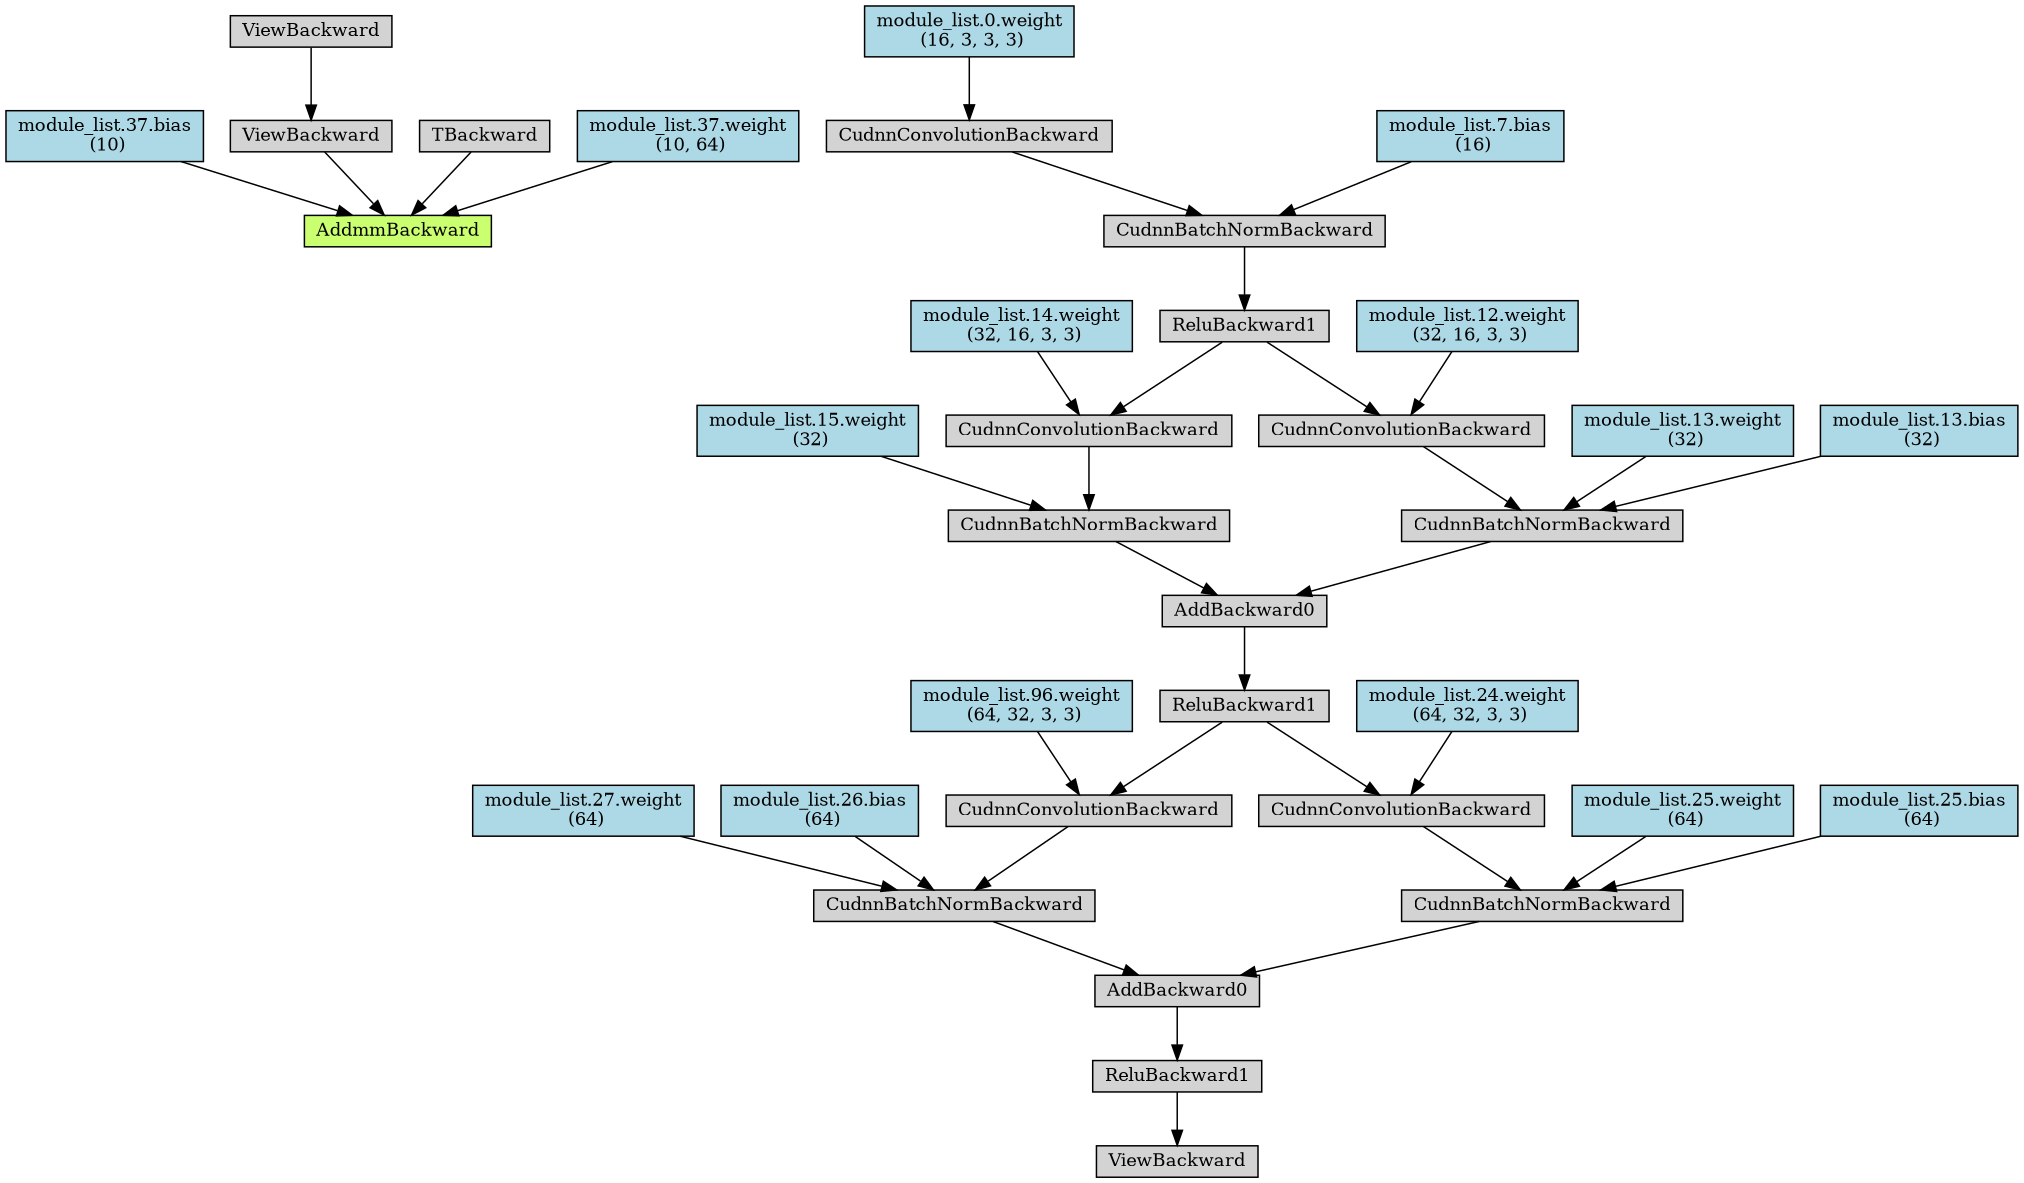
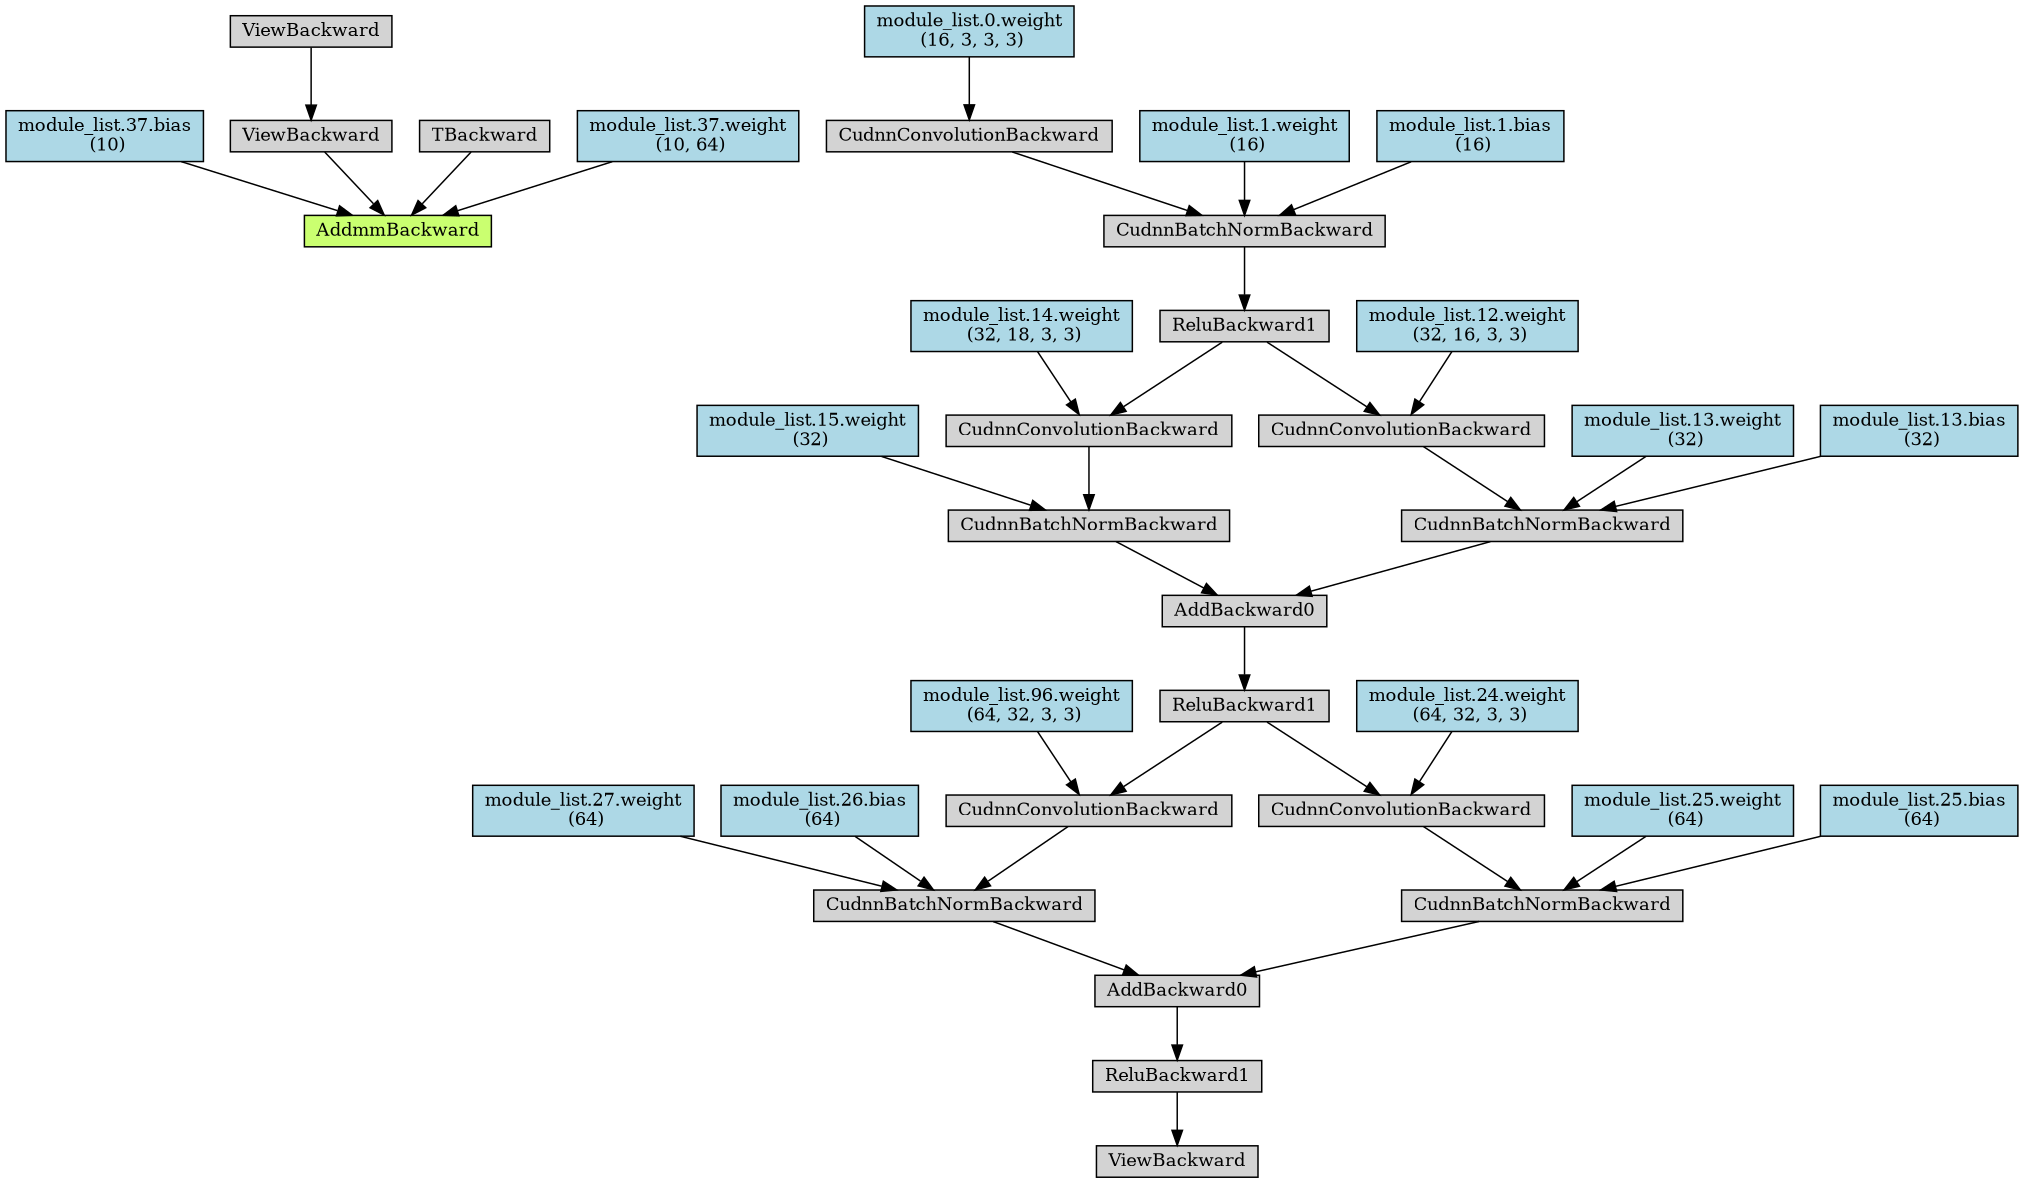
none -> (1245, 136)
(1470, 136) -> (1470, 136)
(1022, 326) -> (1022, 326)
